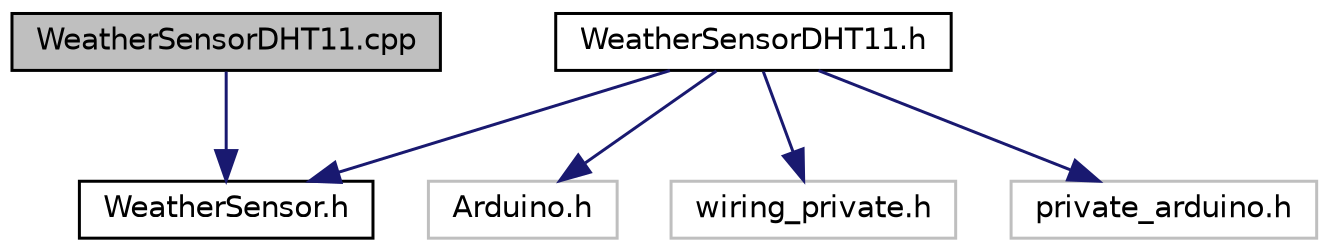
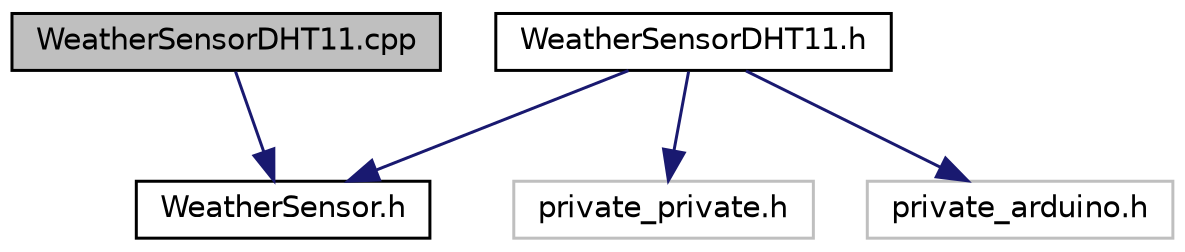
(523, 210) -> none
(813, 210) -> (664, 210)
